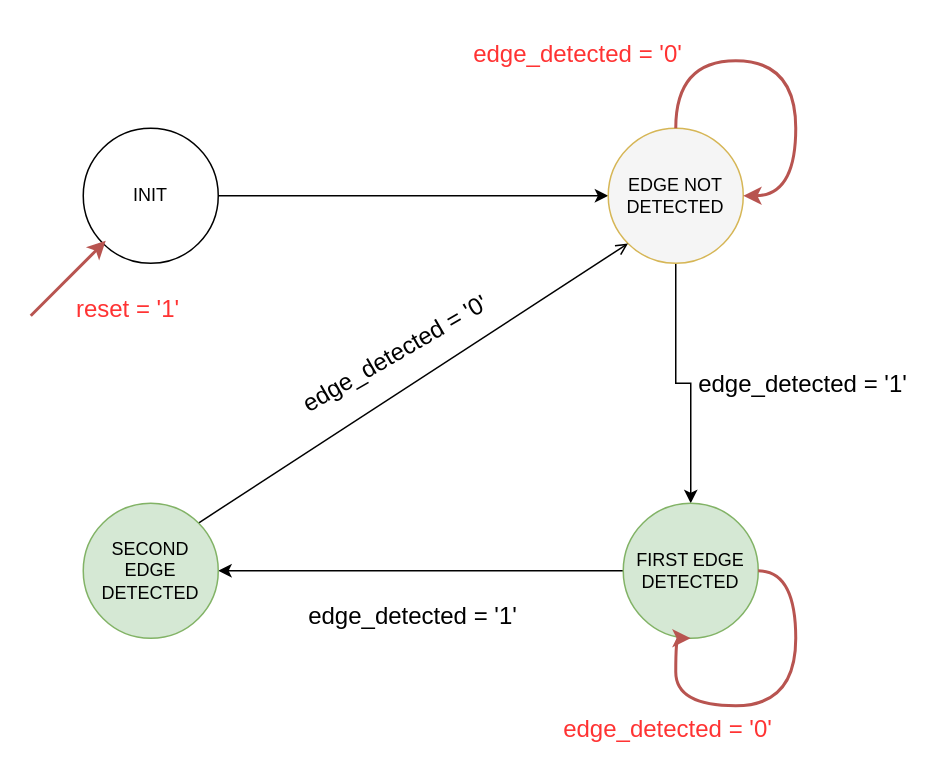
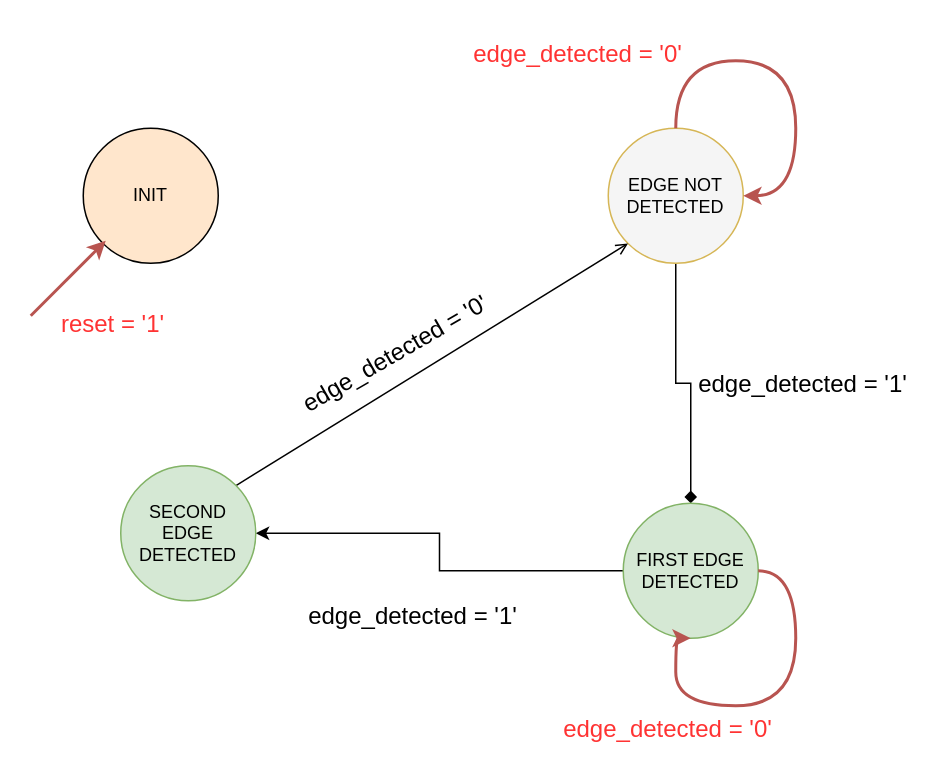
(151, 196) -> (151, 196)
(408, 196) -> none
(128, 308) -> (113, 323)
(691, 492) -> (691, 491)
(151, 571) -> (188, 533)
